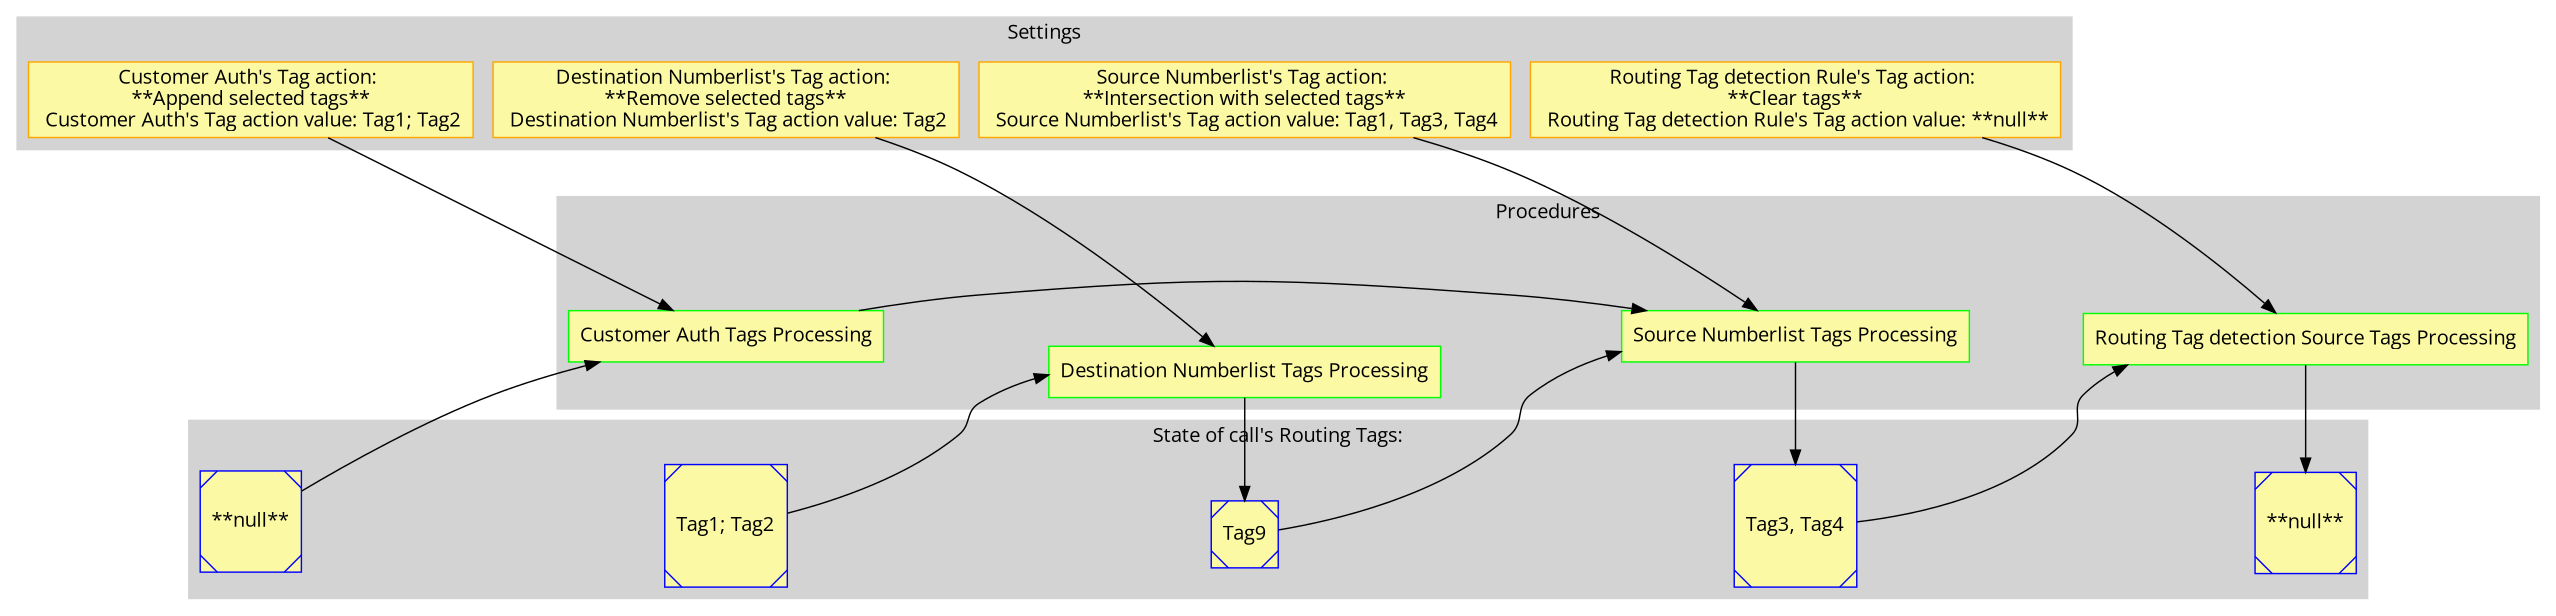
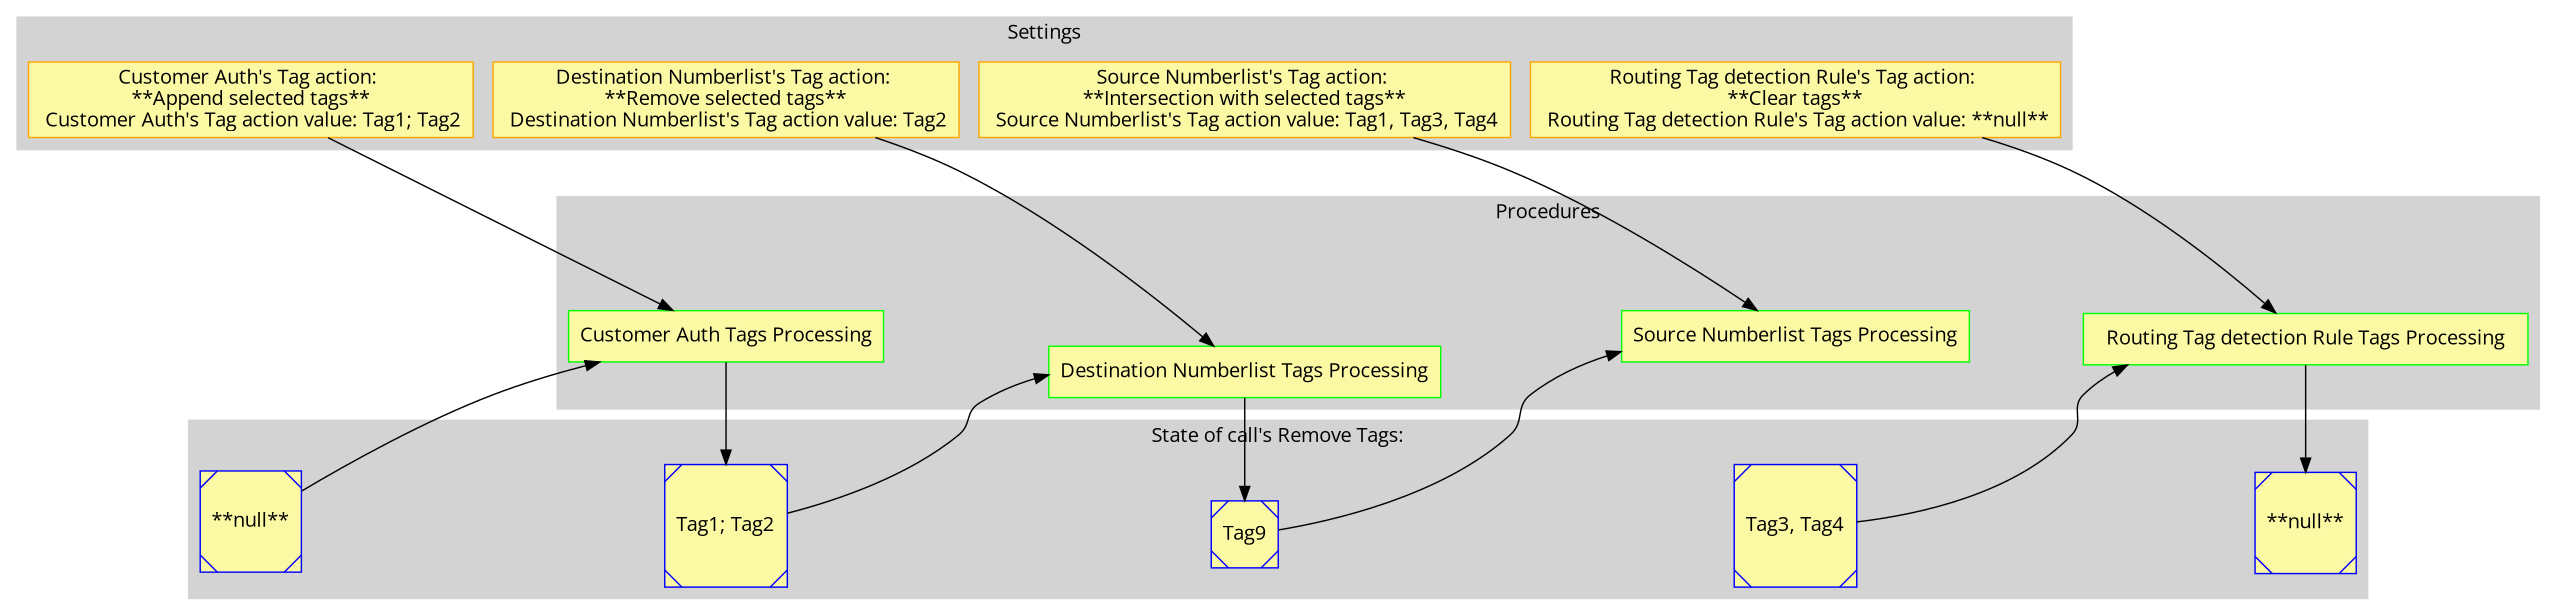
(1245, 281) -> (726, 400)
(2306, 339) -> (2306, 339)
(1795, 400) -> none
(1278, 437) -> (1278, 437)
